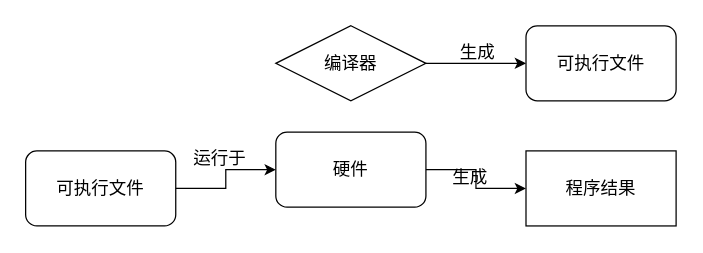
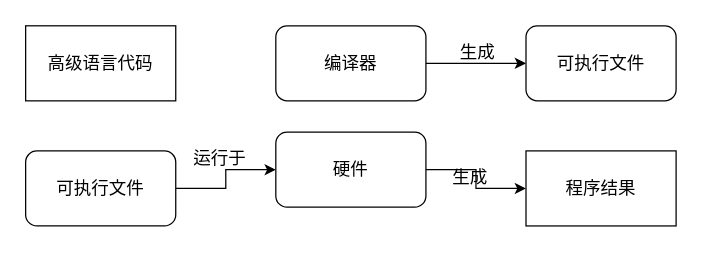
none -> (101, 63)
(351, 63) -> (351, 63)
